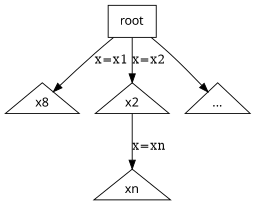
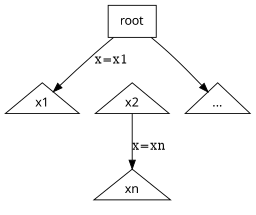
(132, 56) -> none
(42, 103) -> (42, 103)
